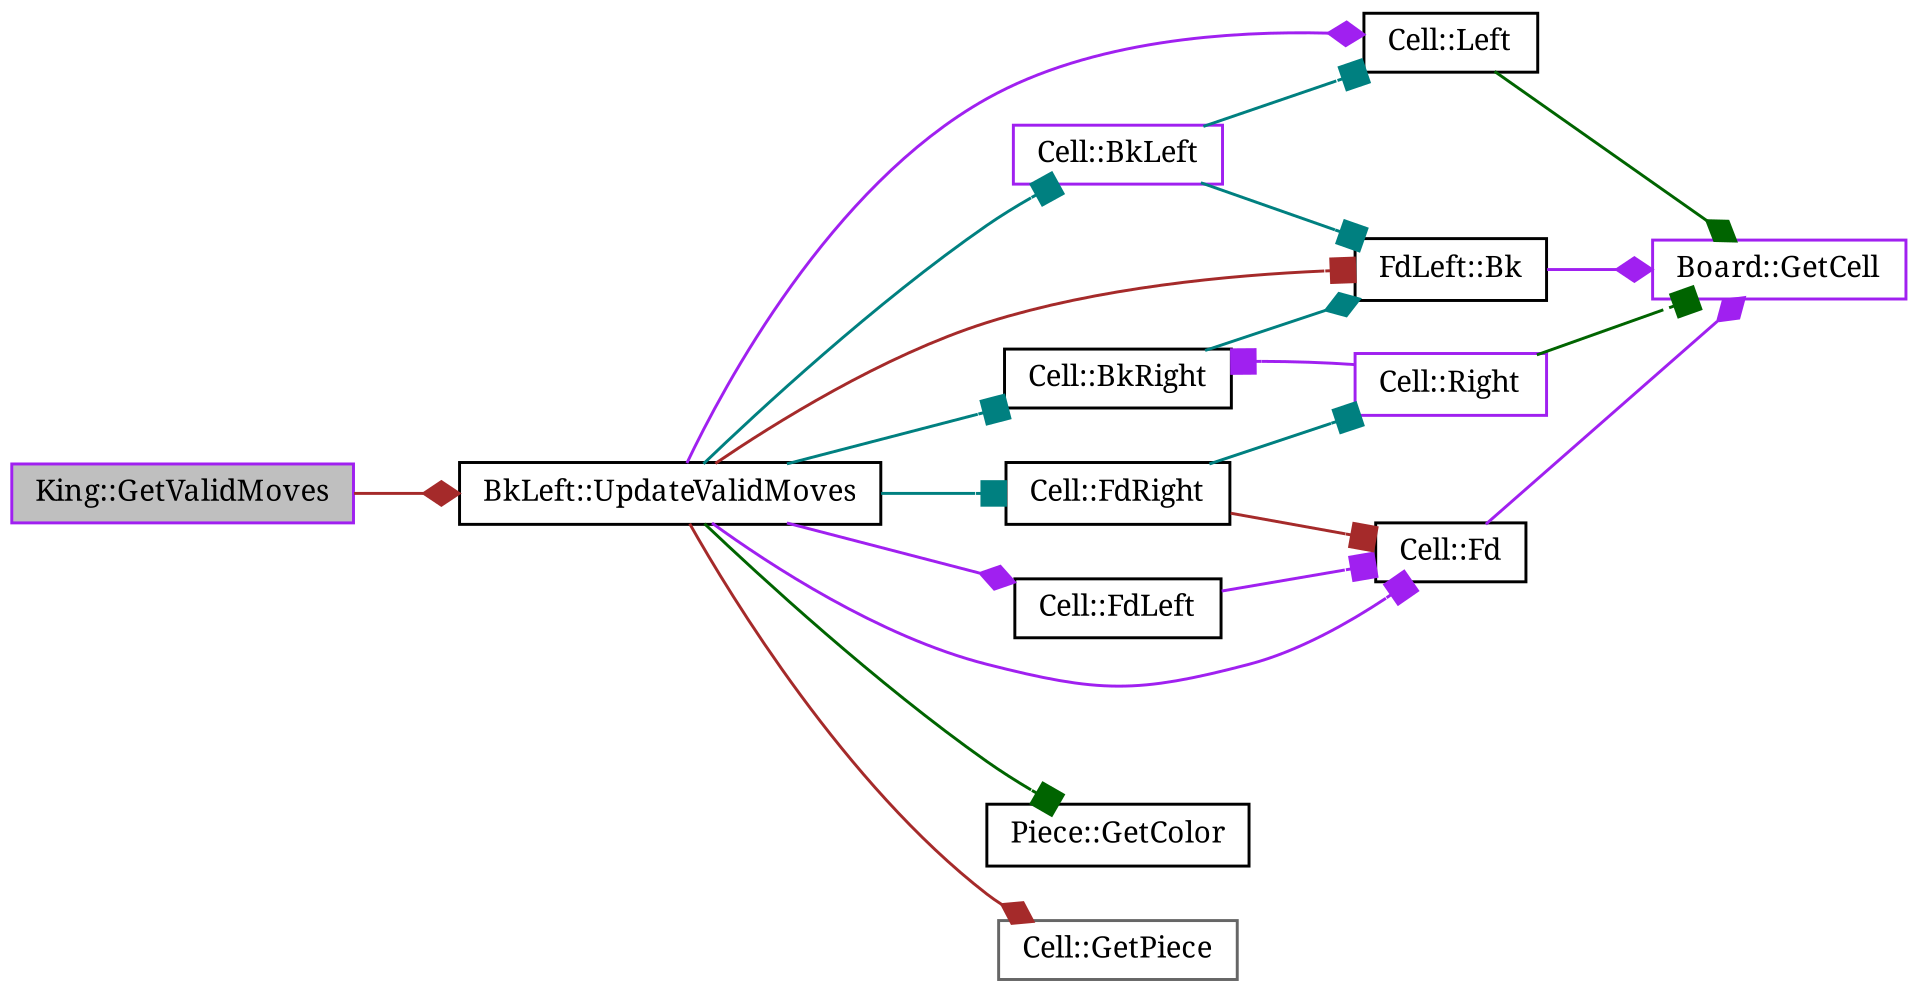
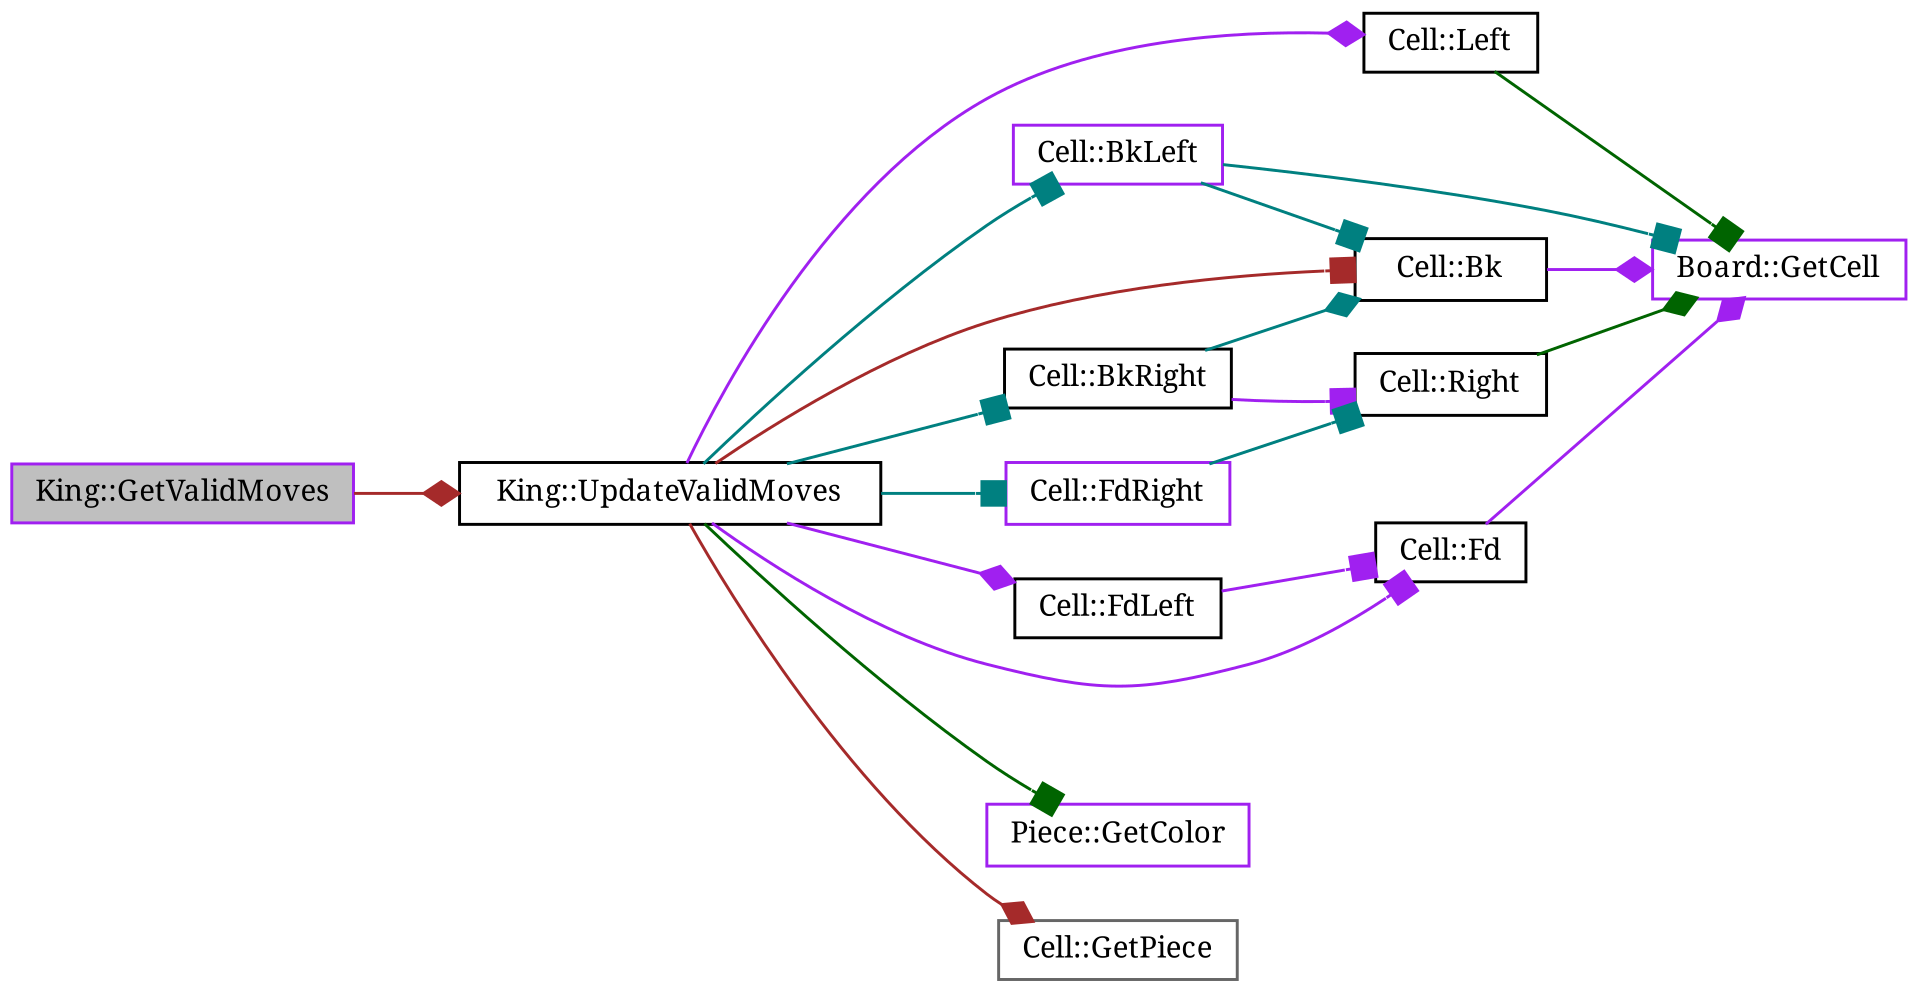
(1270, 104) -> (1437, 192)
(1603, 148) -> (1603, 148)
(1451, 270) -> (1451, 270)
(1600, 332) -> (1600, 332)
(1308, 362) -> (1278, 401)
(1451, 384) -> (1451, 384)
(670, 493) -> (670, 493)
(1118, 493) -> (1118, 493)
(1288, 524) -> none
(1118, 835) -> (1118, 835)
